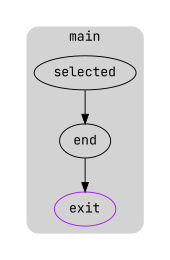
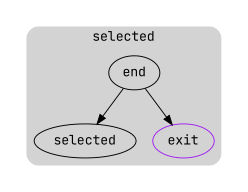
(85, 37) -> (124, 37)
(85, 102) -> (113, 102)
